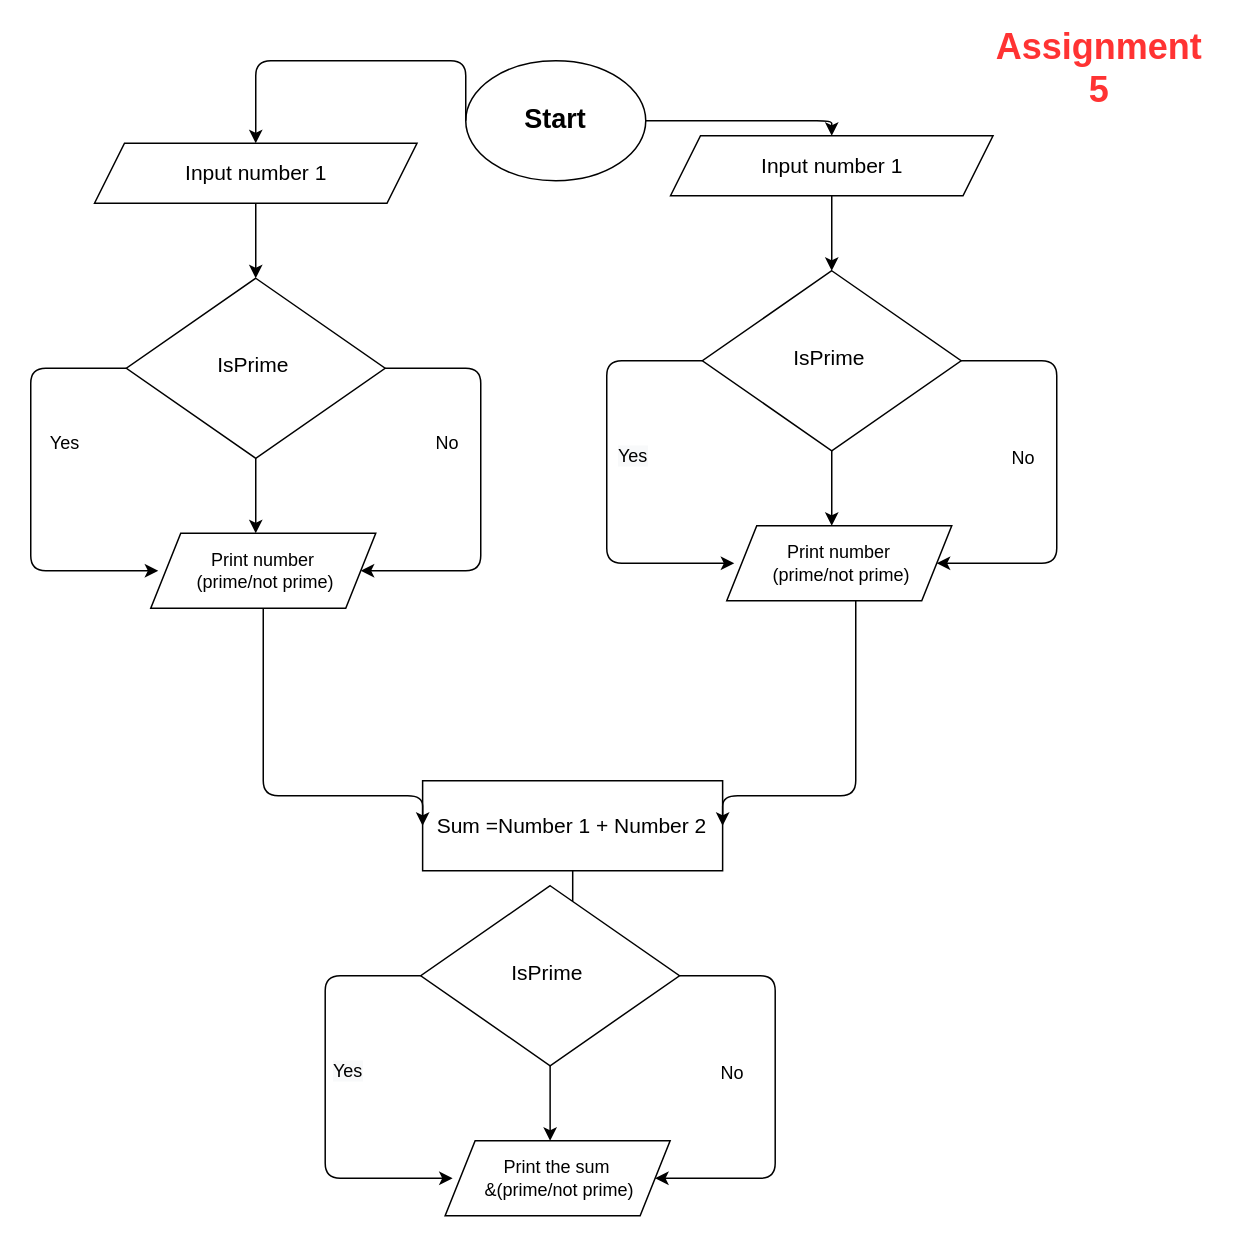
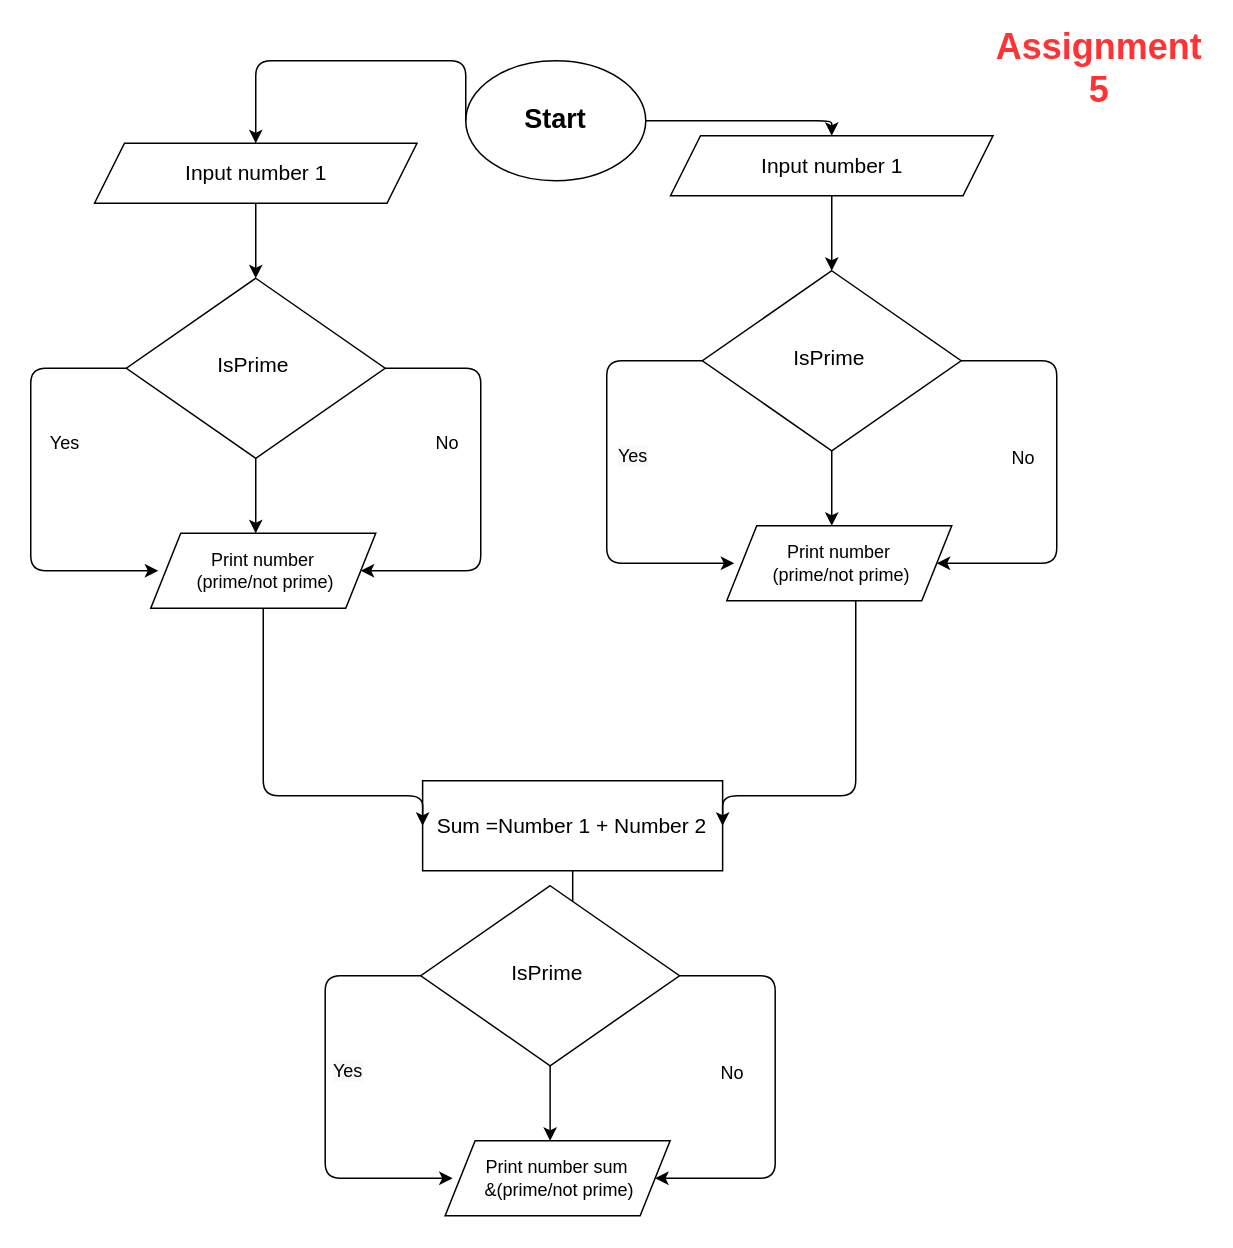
(557, 1178) -> (557, 1178)
